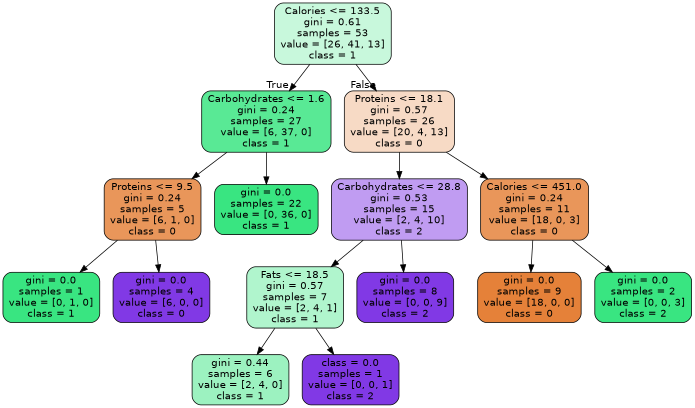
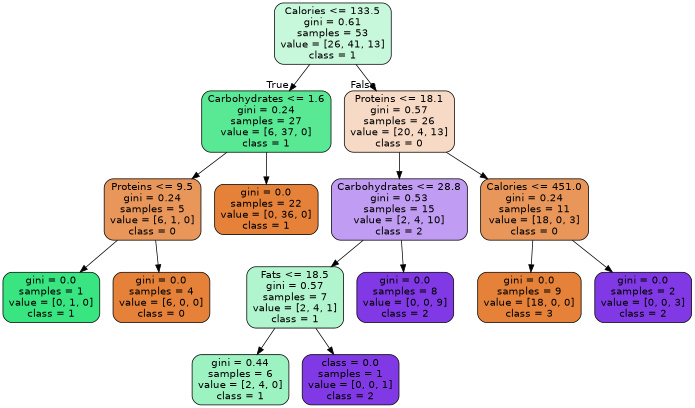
(266, 209) -> (266, 209)
(161, 297) -> (161, 297)
(529, 297) -> (529, 297)
(643, 297) -> (643, 297)
